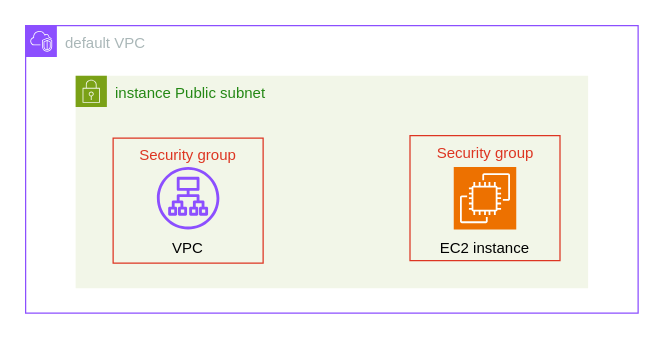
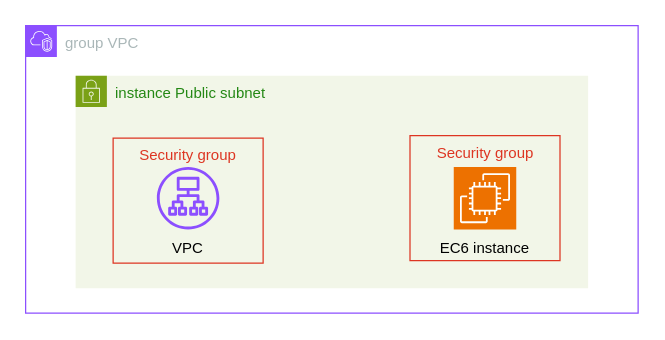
(108, 43) -> (101, 43)
(485, 248) -> (485, 248)
